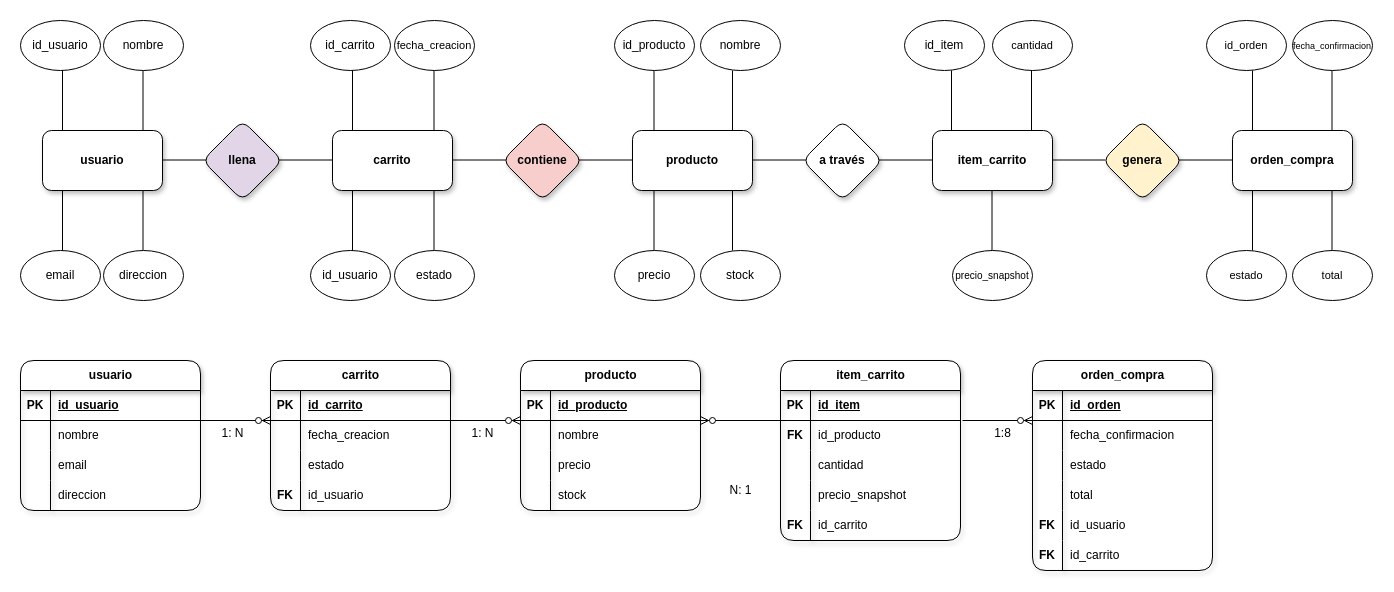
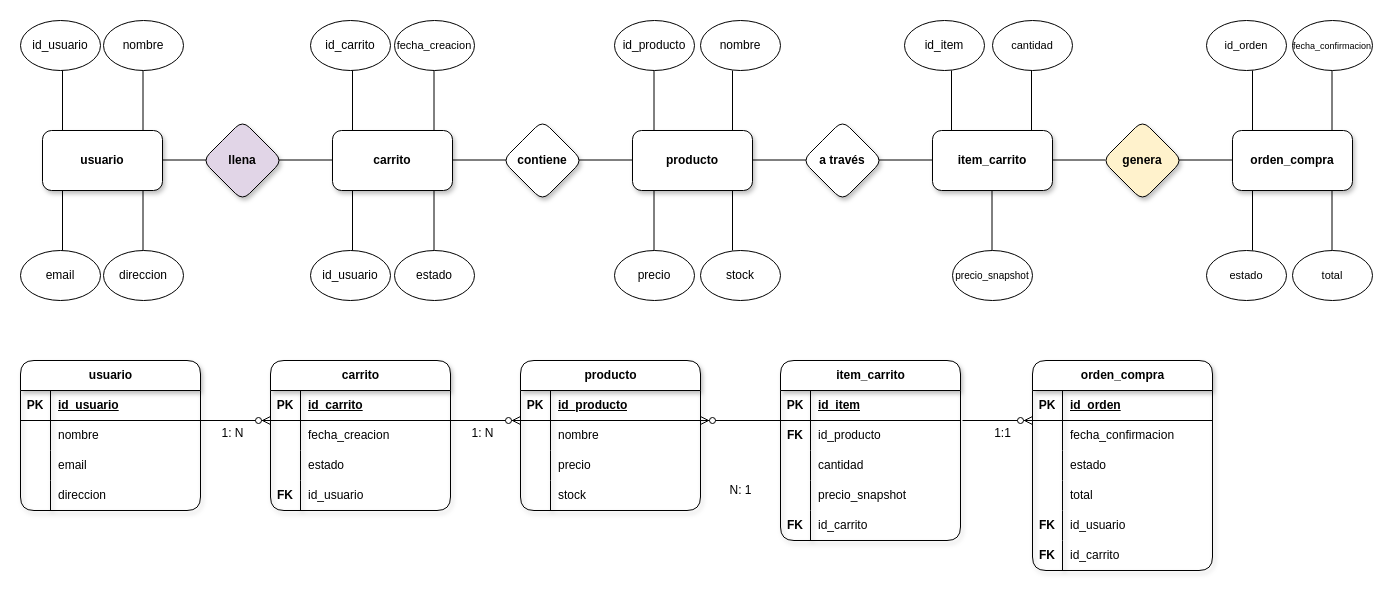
(543, 161) -> (543, 161)
(1003, 434) -> (1003, 434)
